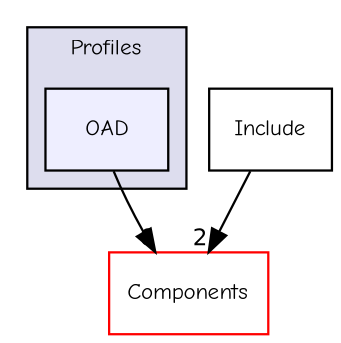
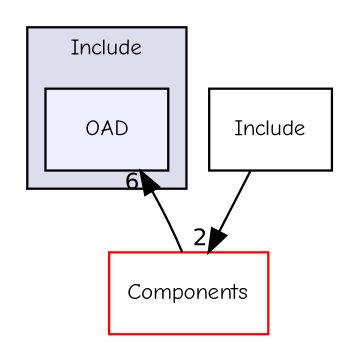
(107, 49) -> (107, 49)
(128, 204) -> (168, 221)
